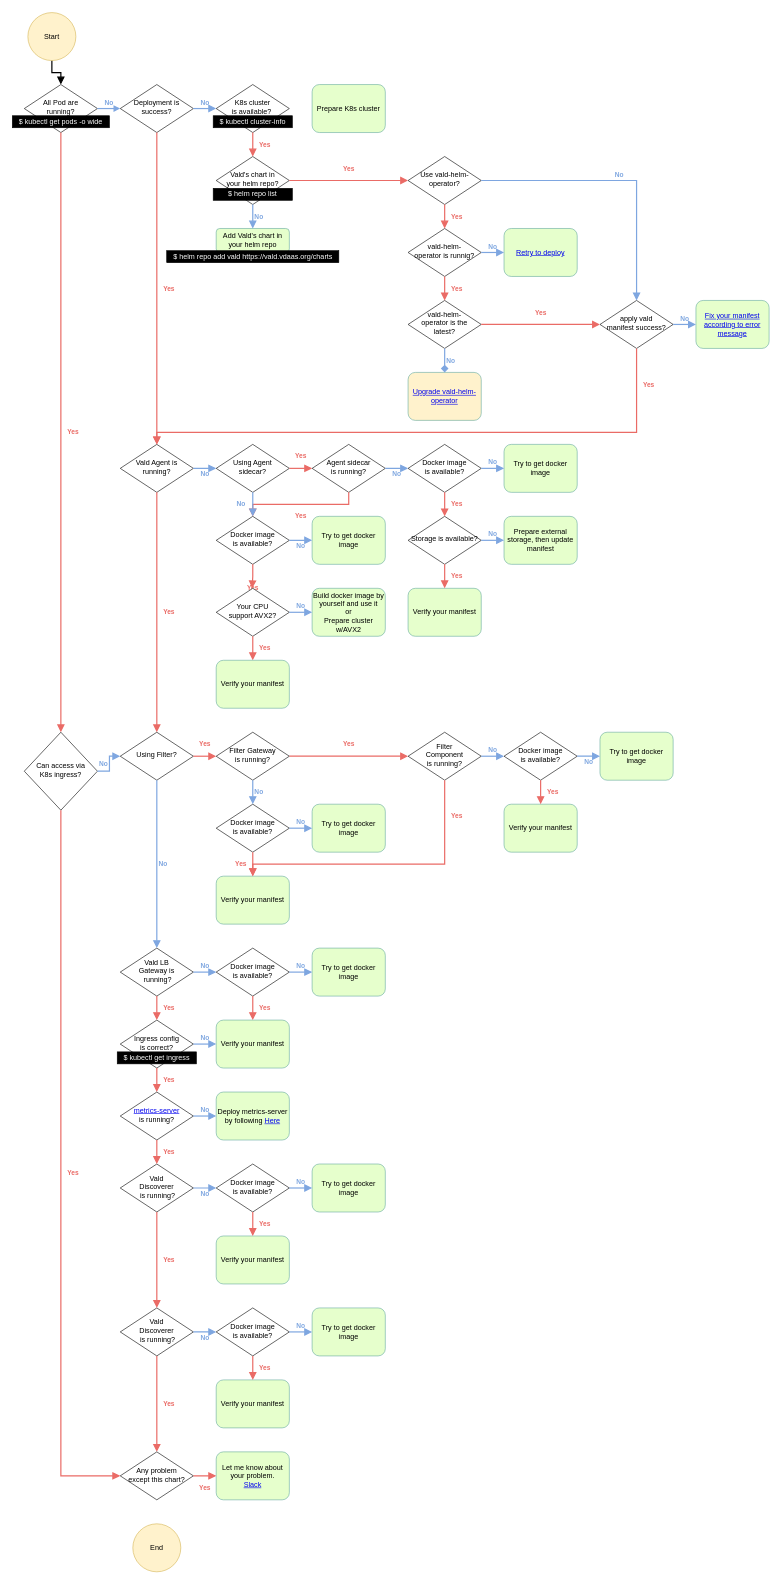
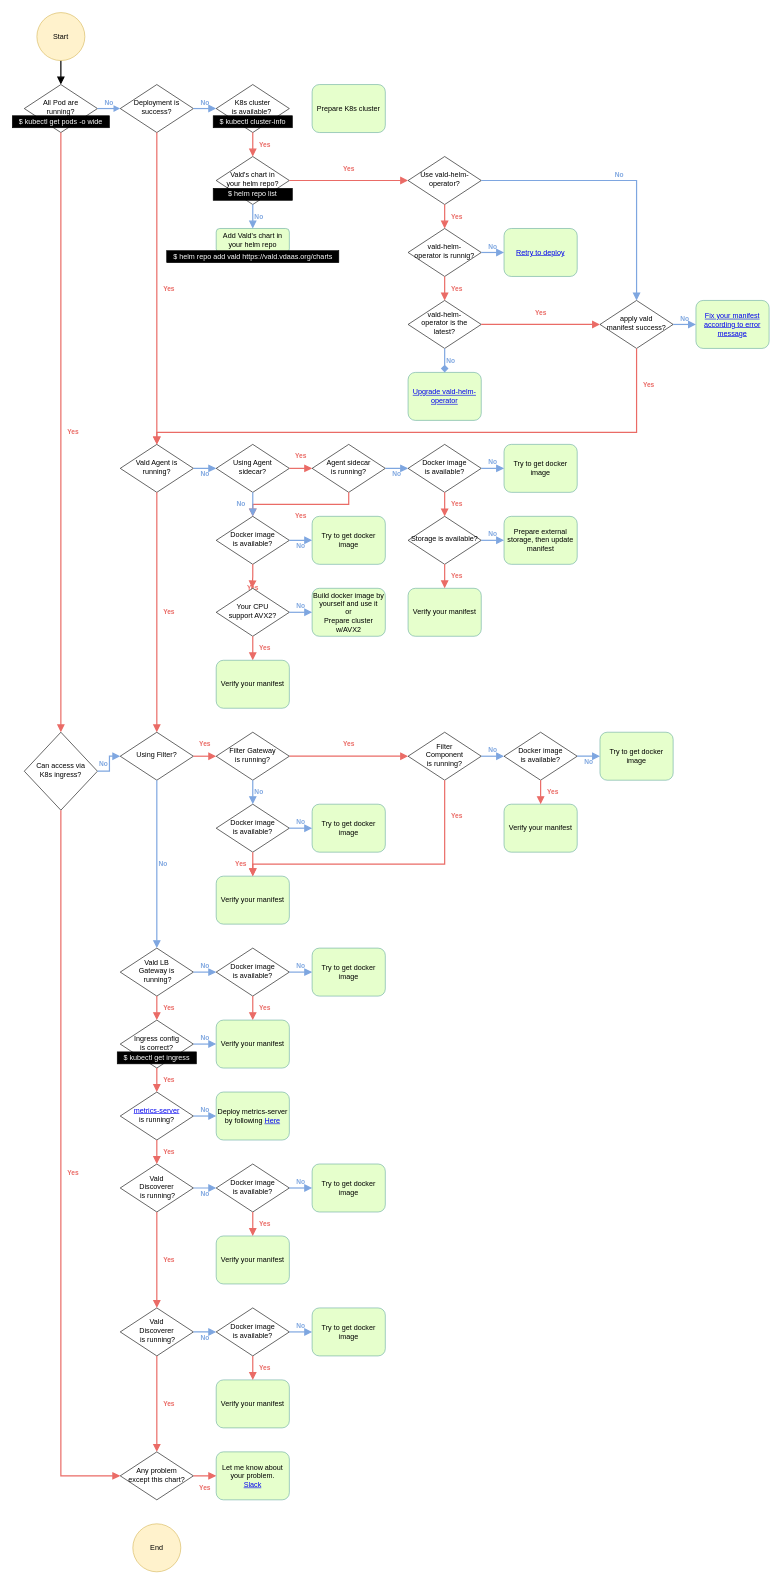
(52, 36) -> (61, 36)
(445, 396) -> (445, 396)
